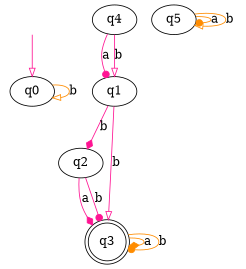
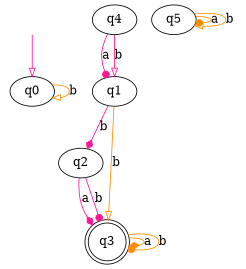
(111, 159) -> (111, 159)
